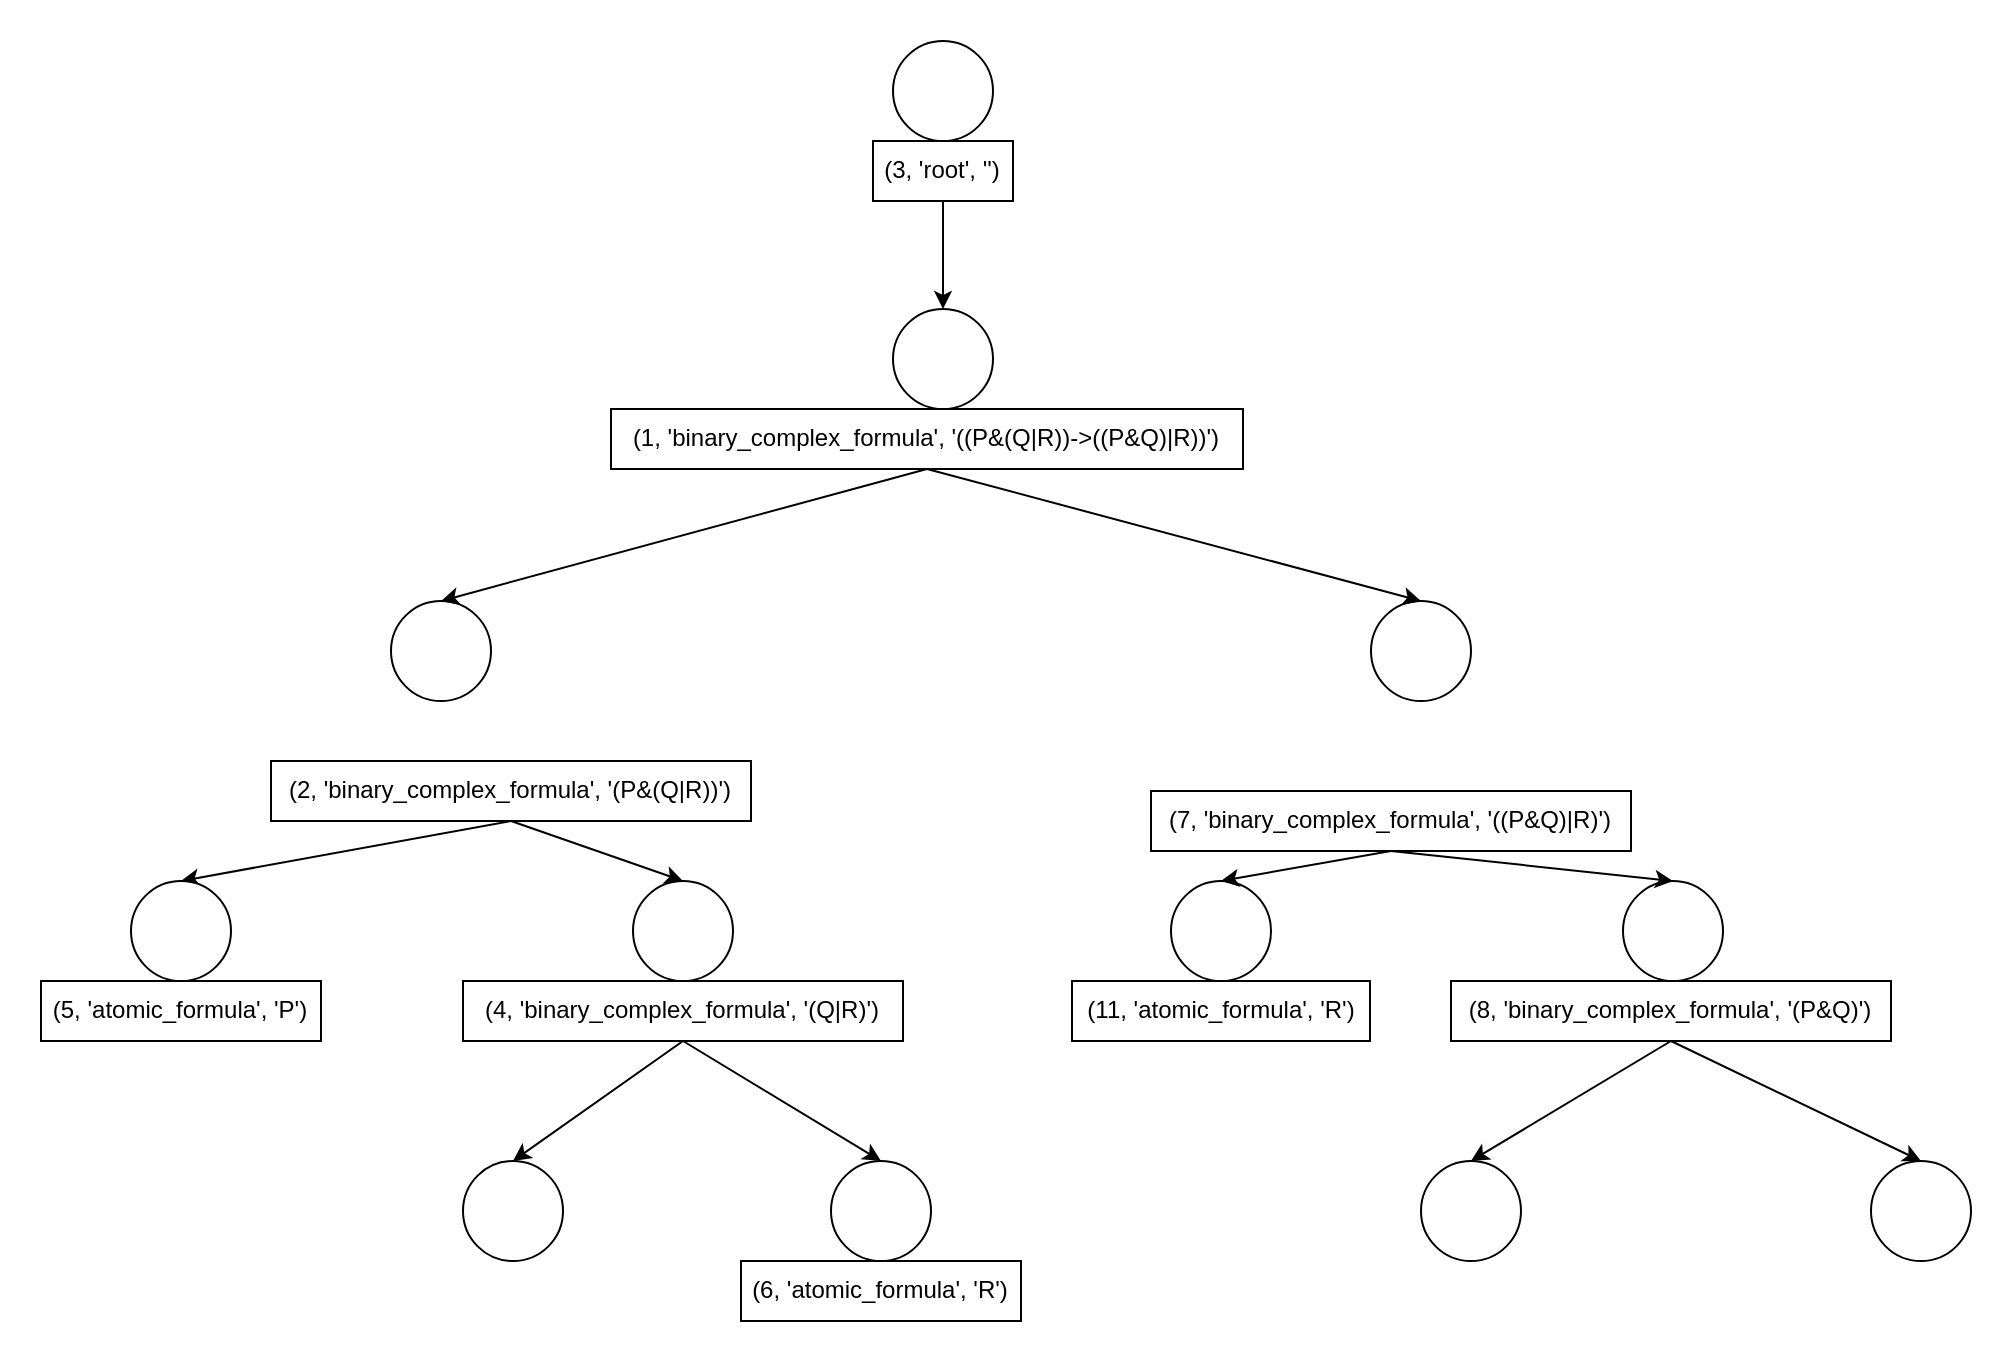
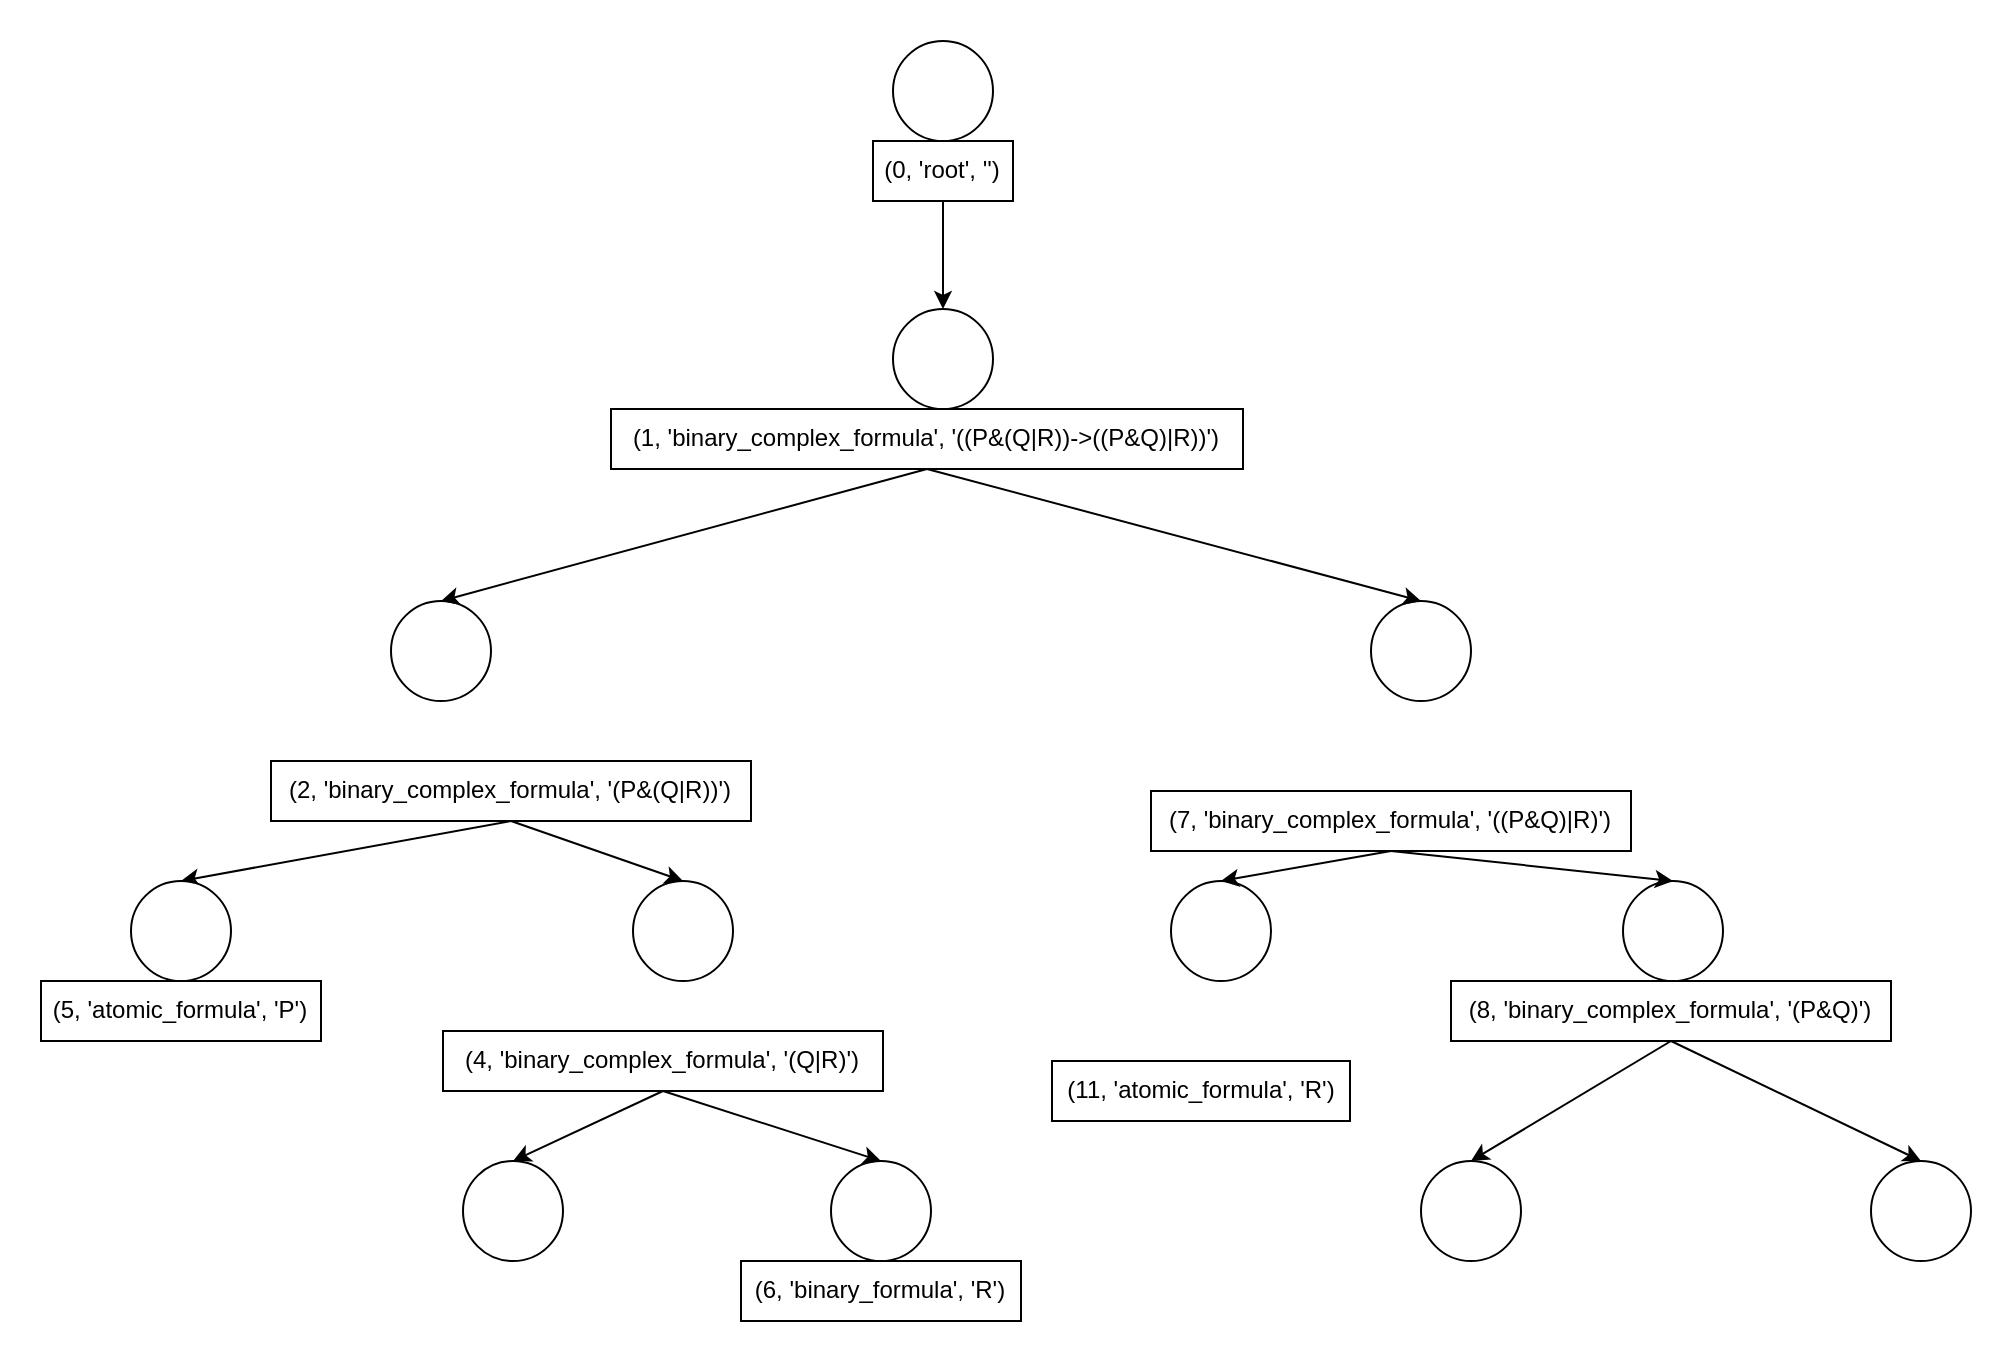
(943, 171) -> (943, 171)
(683, 1011) -> (663, 1061)
(1221, 1011) -> (1201, 1091)
(881, 1291) -> (881, 1291)
